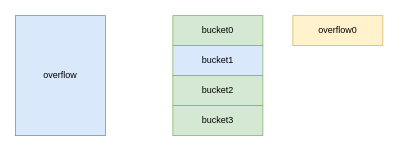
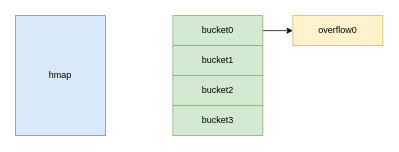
(218, 60) -> (275, 30)
(218, 60) -> (218, 60)
(60, 75) -> (60, 75)
